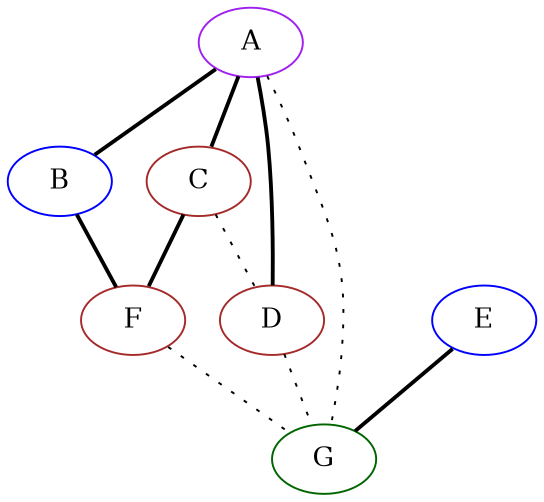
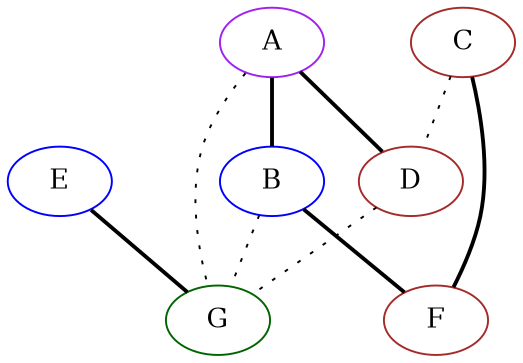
(225, 112) -> none
(229, 390) -> (245, 251)
